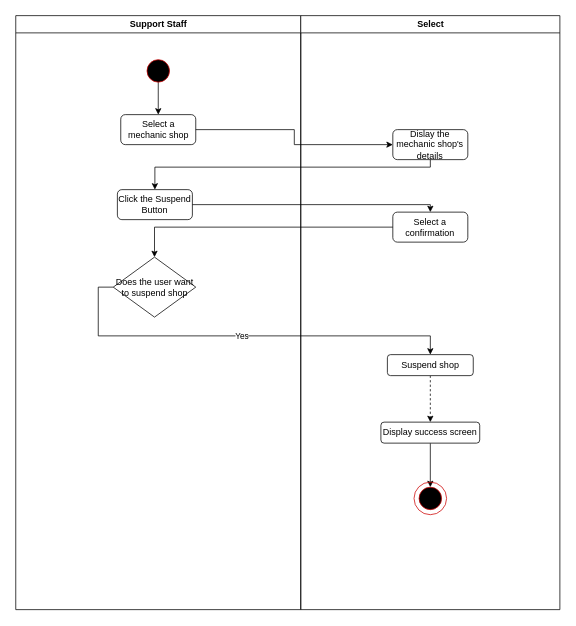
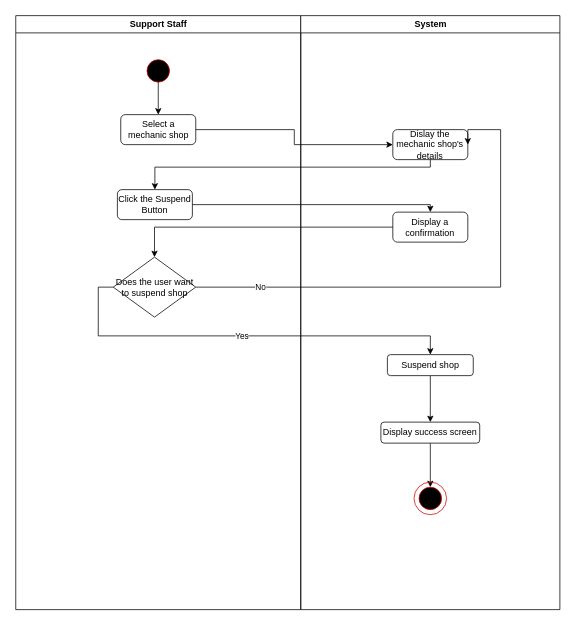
(431, 24) -> (431, 24)
none -> (501, 189)
(430, 227) -> (430, 227)
(430, 397) -> (430, 397)
